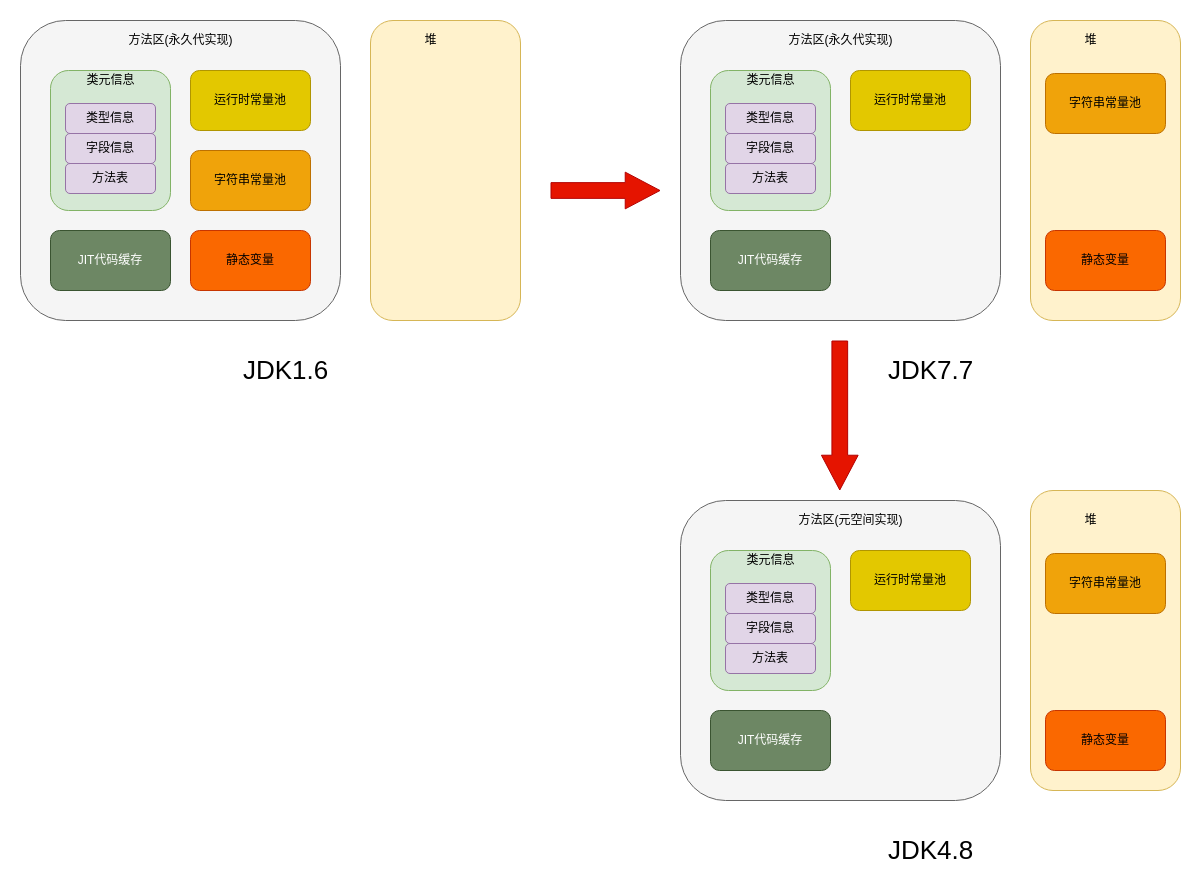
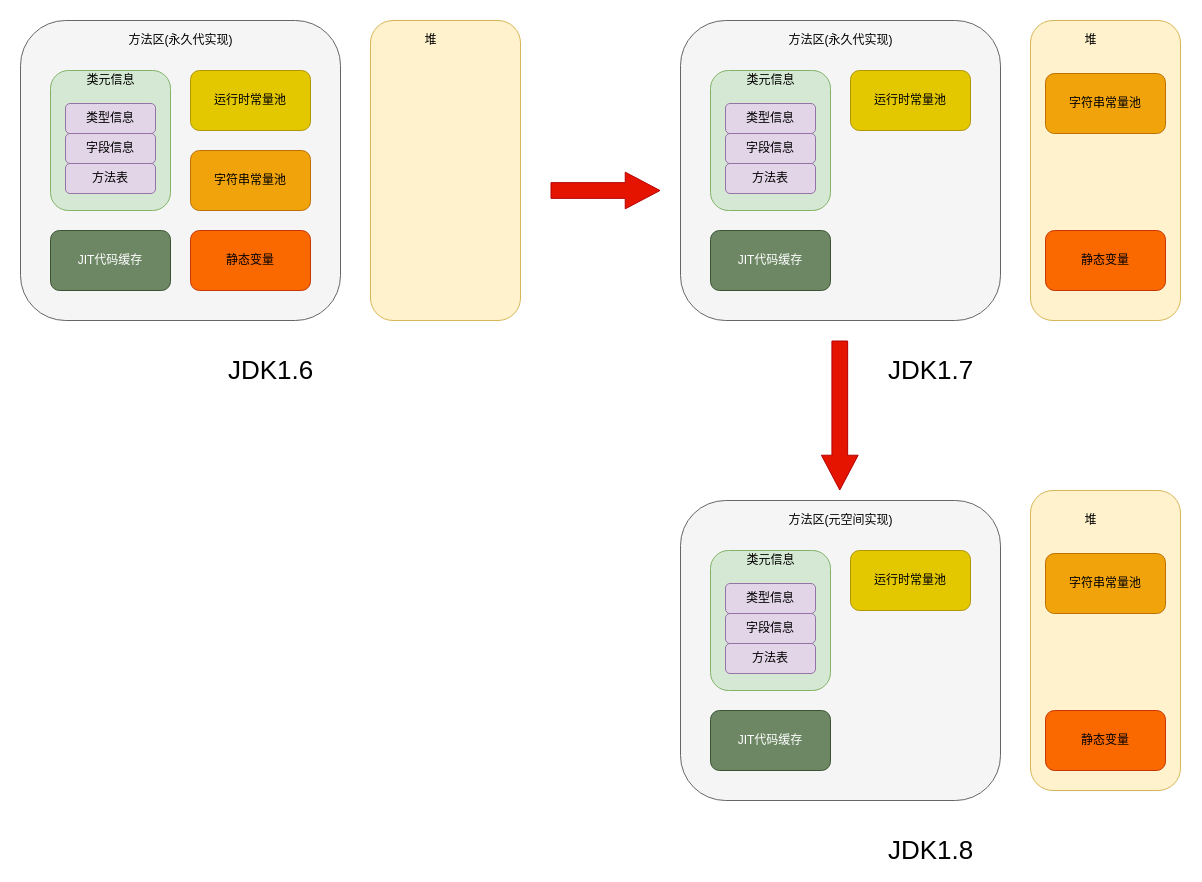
(286, 371) -> (271, 371)
(931, 371) -> (931, 371)
(851, 521) -> (841, 521)
(931, 851) -> (931, 851)
